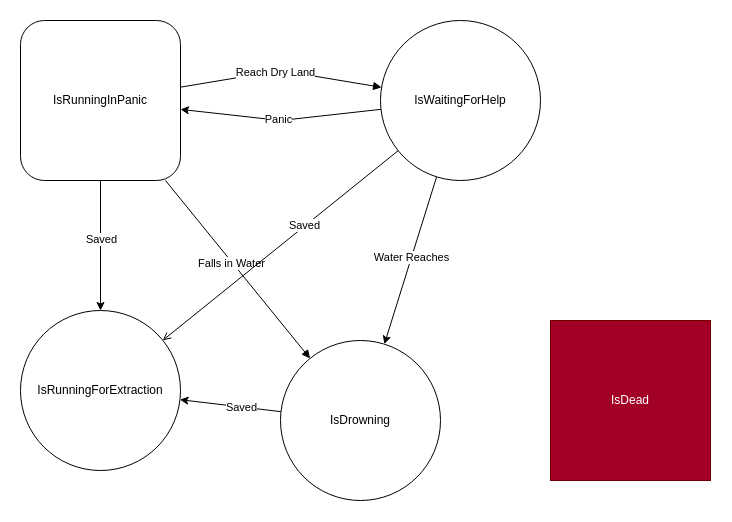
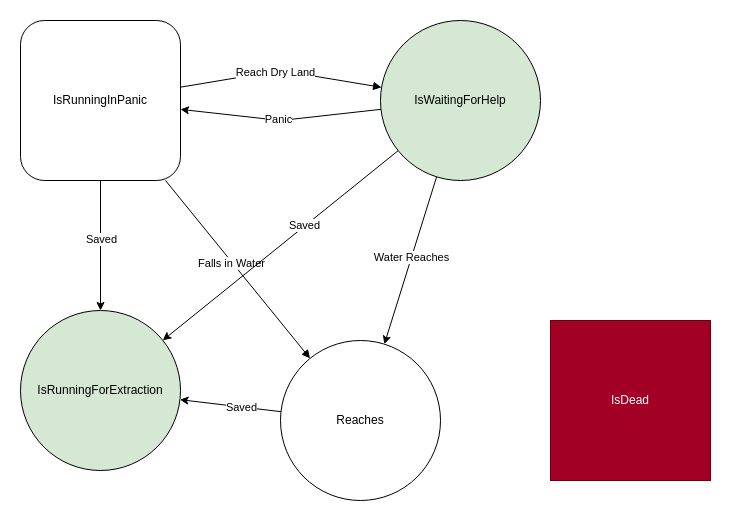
(461, 101) -> (461, 101)
(168, 336) -> (169, 335)
(101, 391) -> (101, 391)
(361, 421) -> (361, 421)
